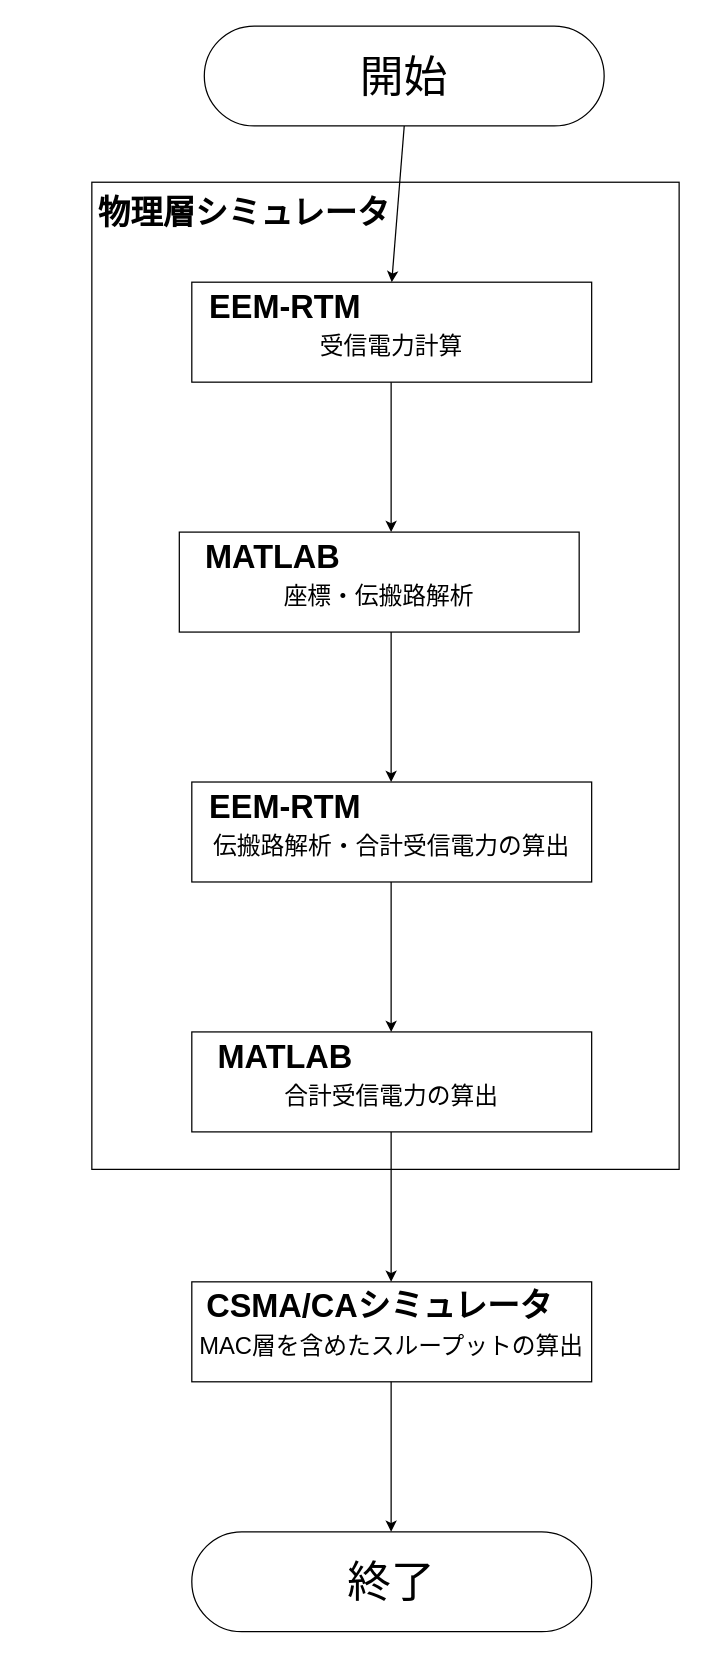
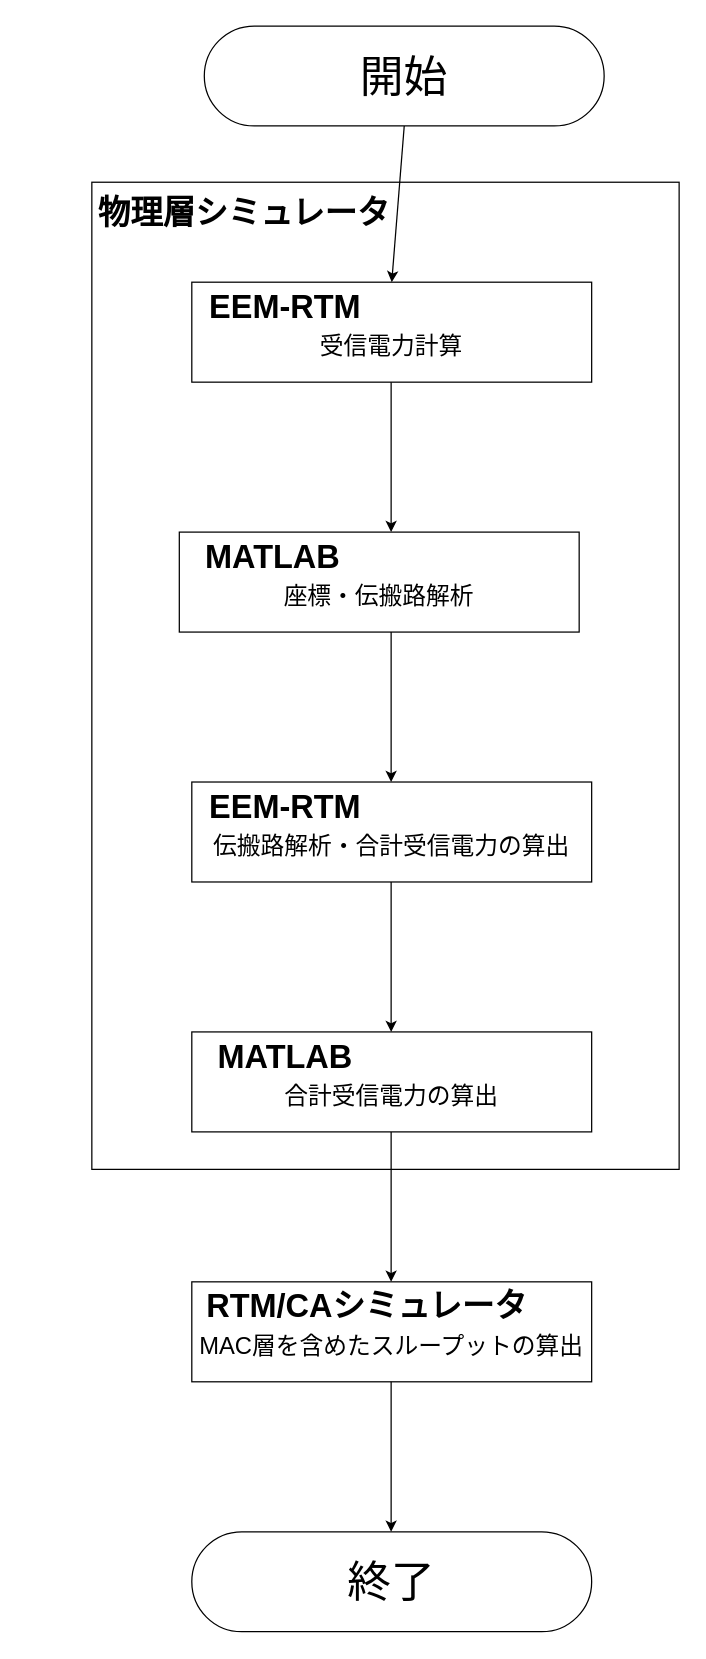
(281, 1307) -> (277, 1307)
